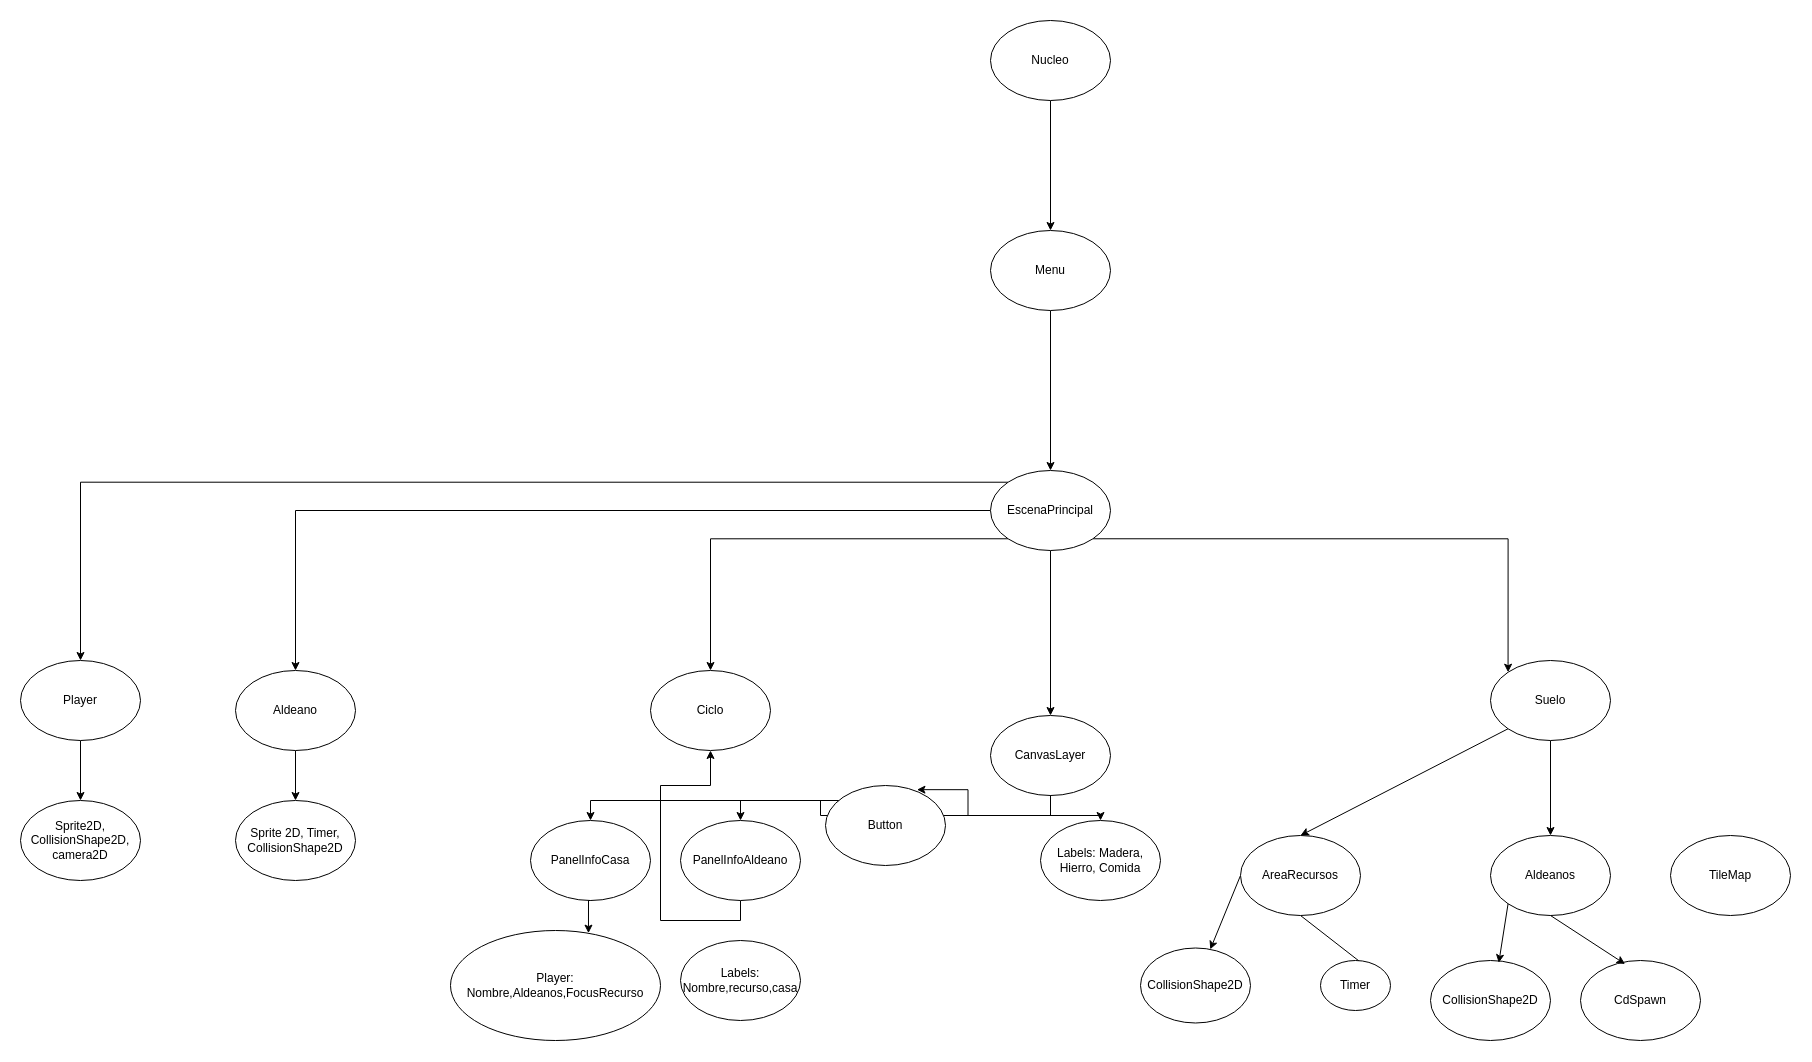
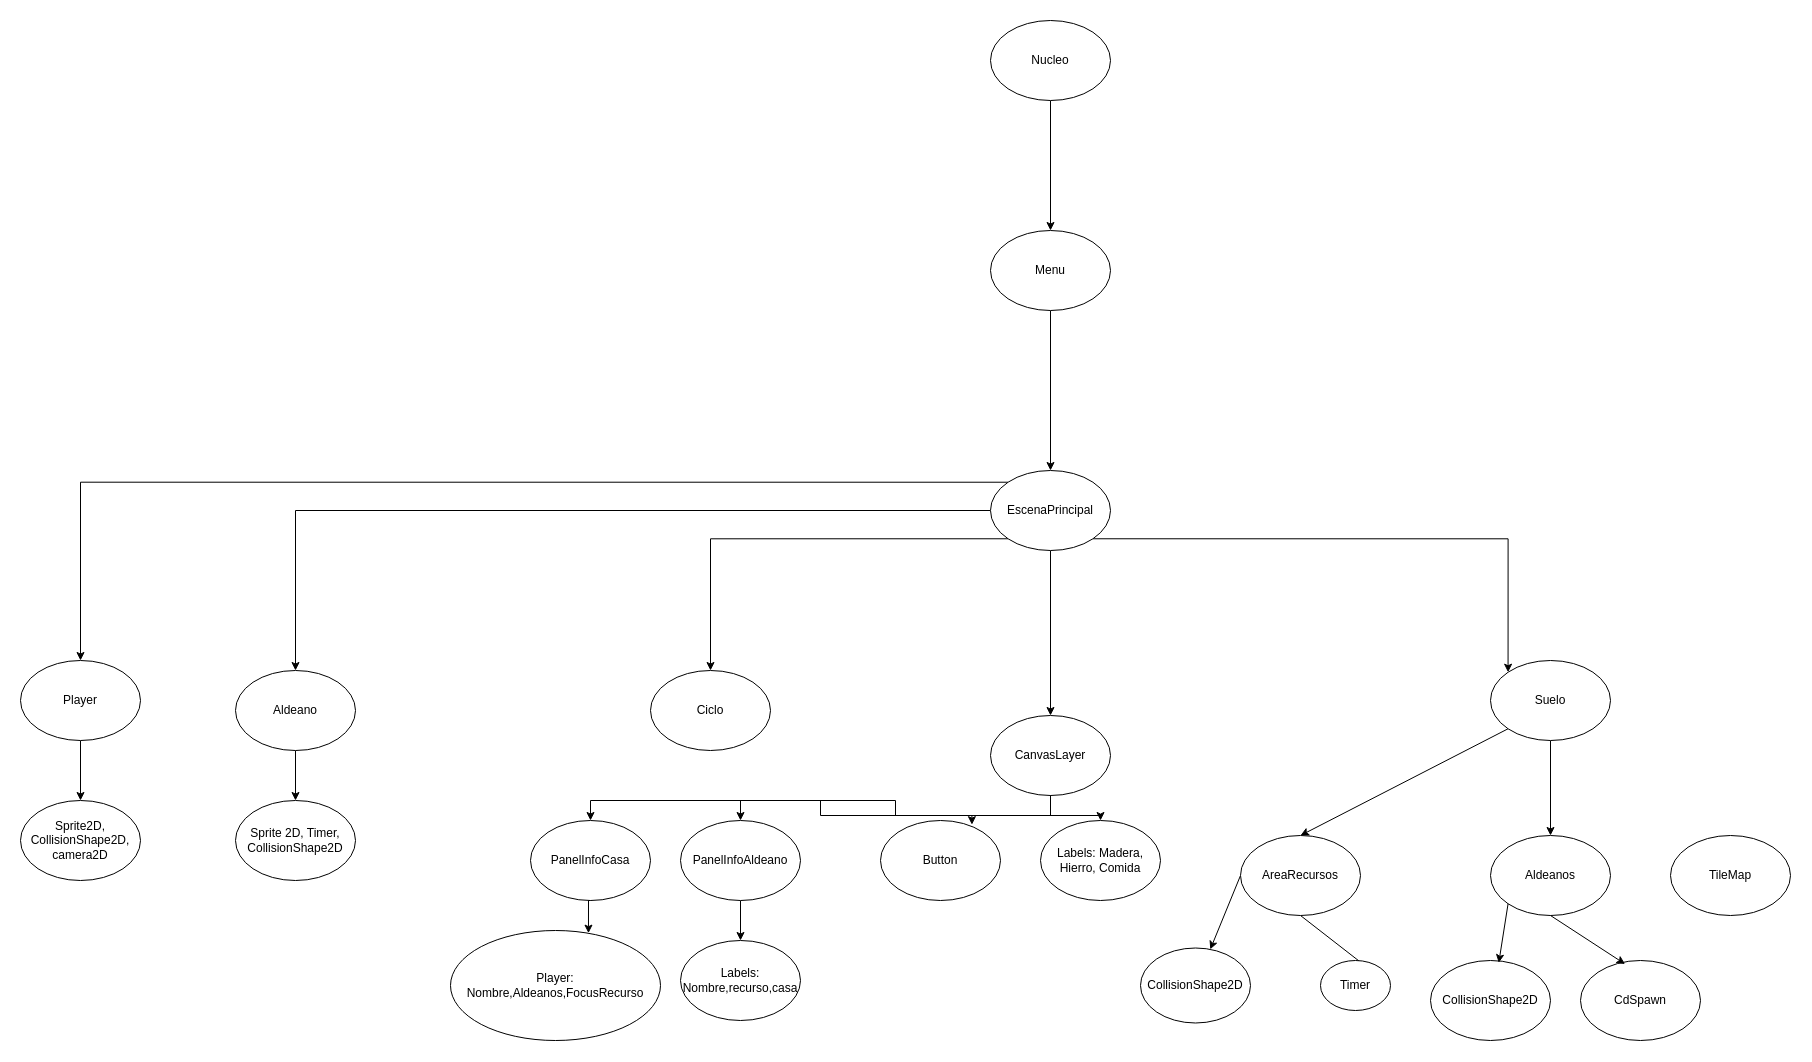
(886, 826) -> (941, 861)
(661, 856) -> (741, 926)
